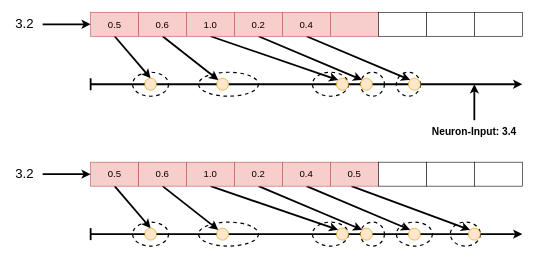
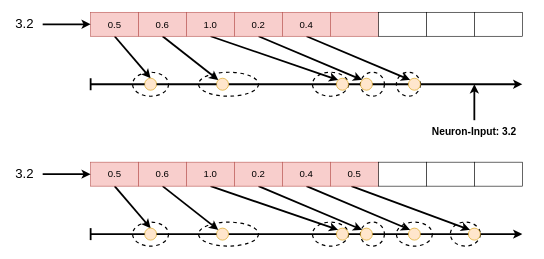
(474, 132) -> (474, 132)
